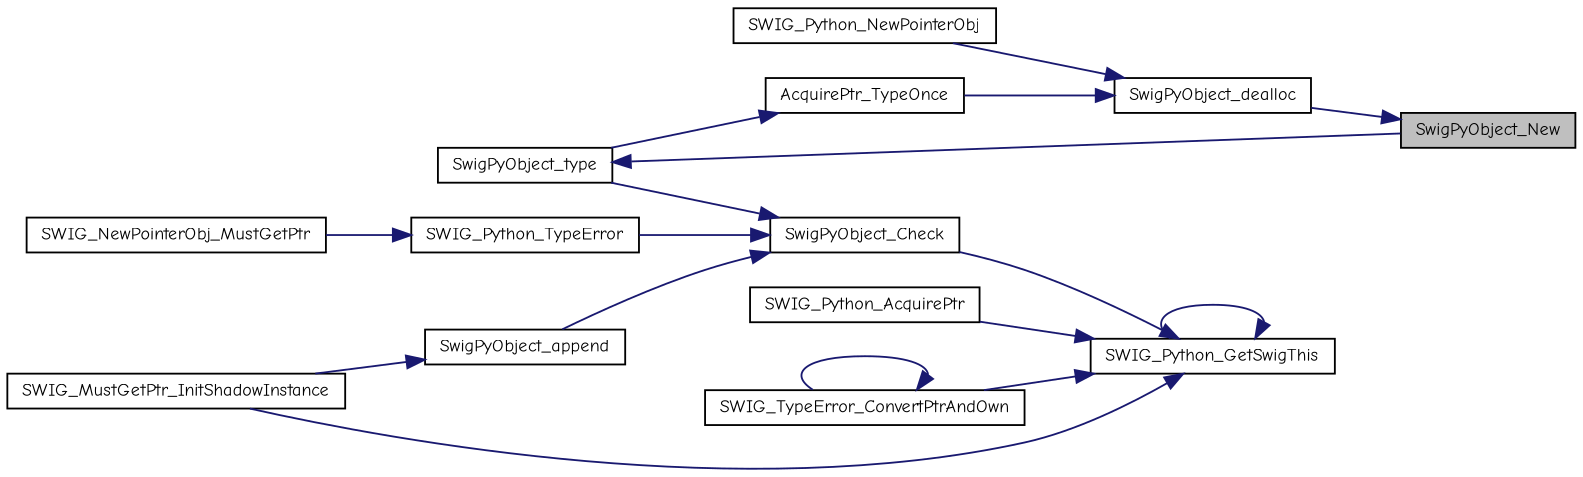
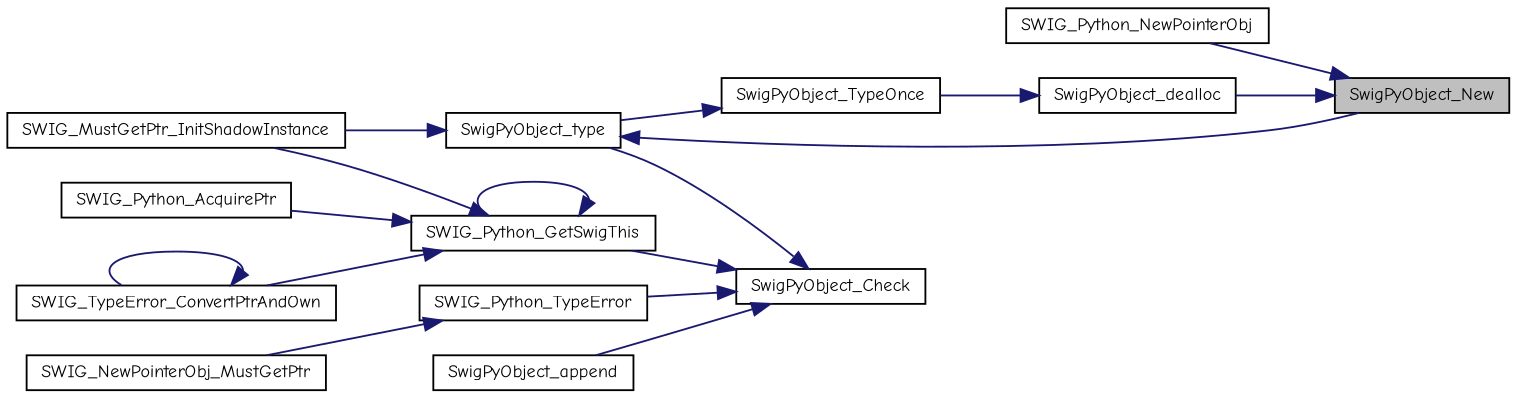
(1029, 59) -> (1270, 58)
(865, 95) -> (831, 95)
(1063, 284) -> (675, 258)
(361, 368) -> (386, 130)
